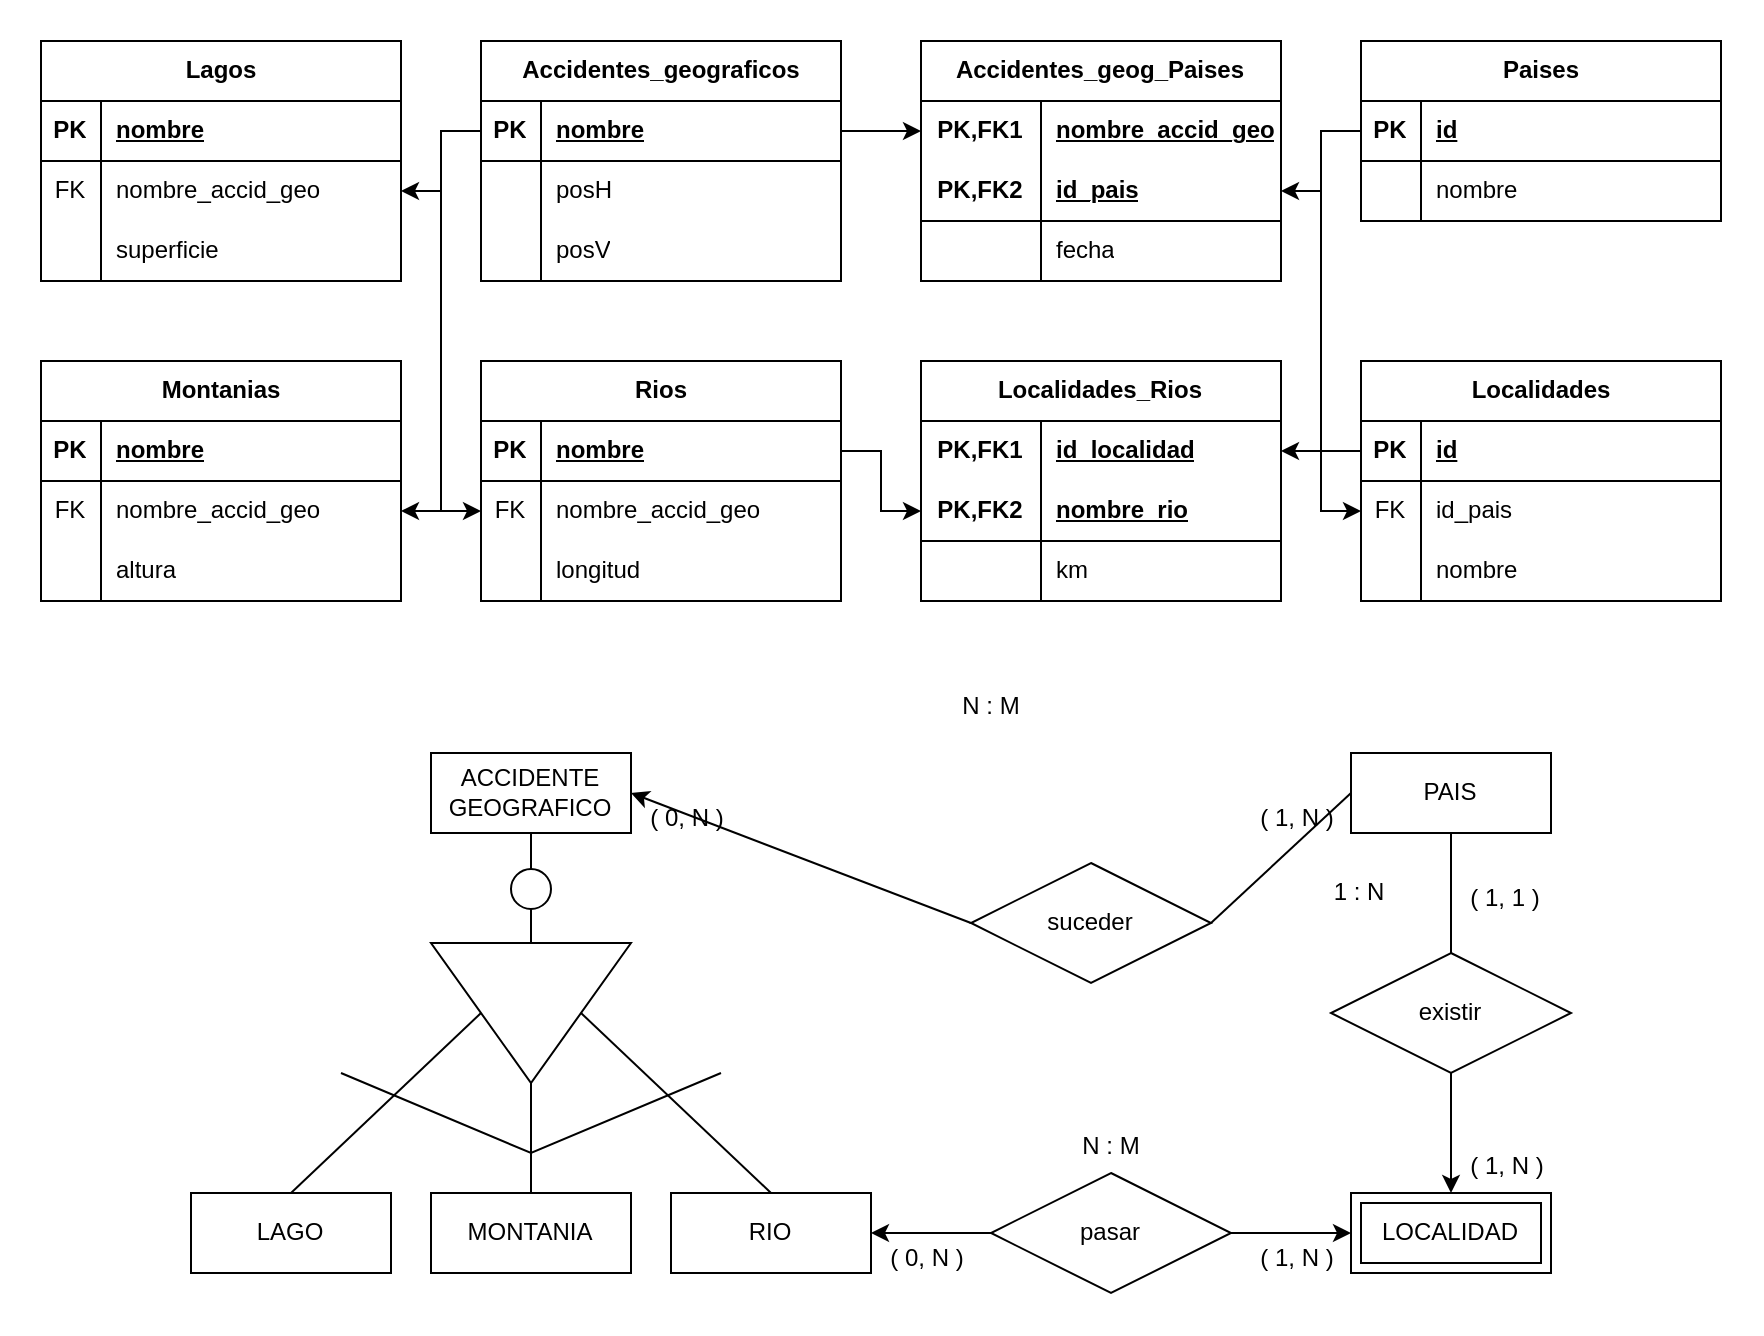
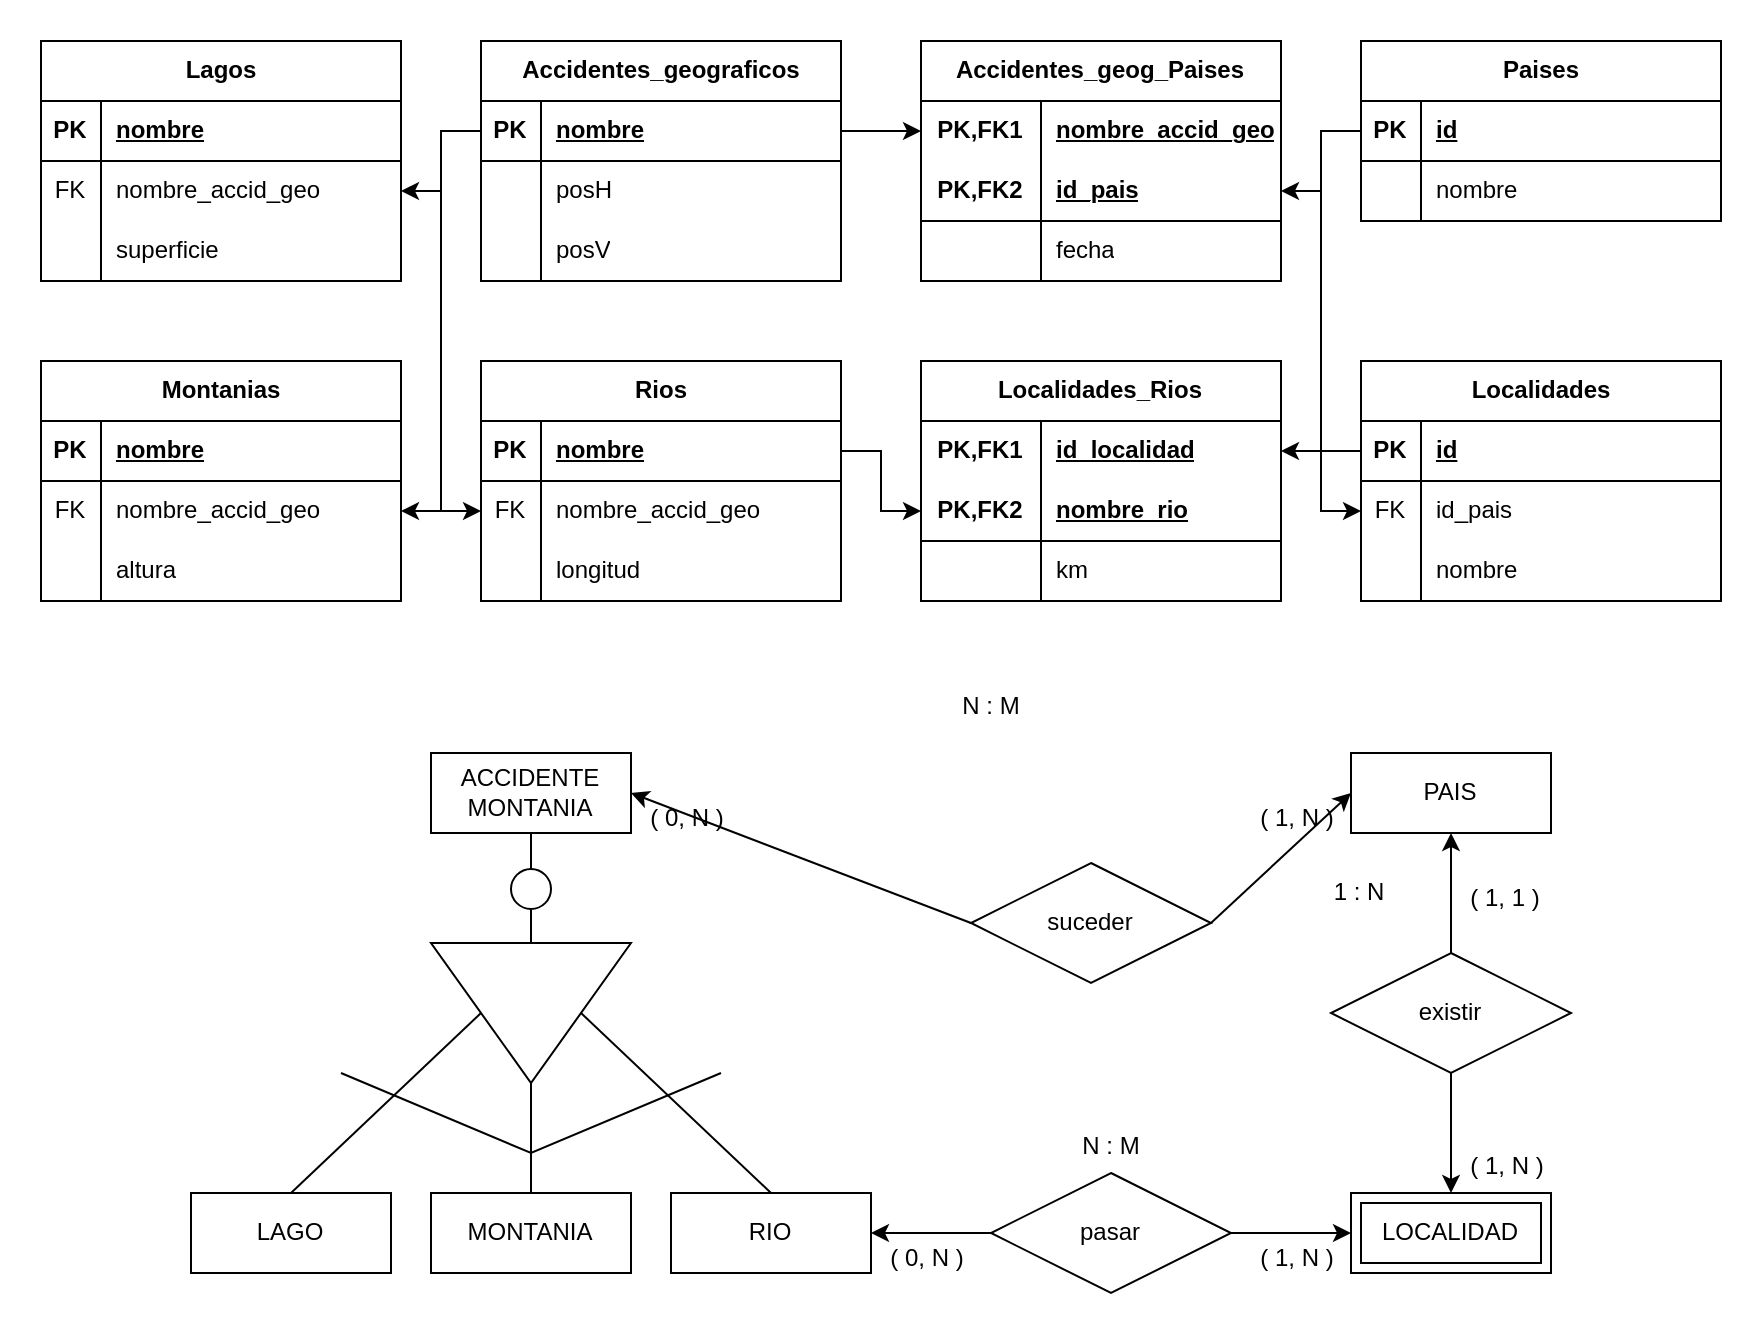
(531, 793) -> (531, 793)
(1344, 799) -> (1340, 803)
(1451, 842) -> (1451, 848)
